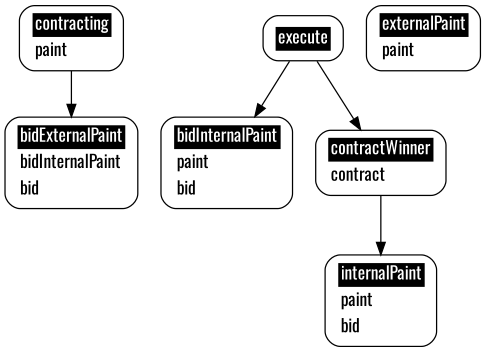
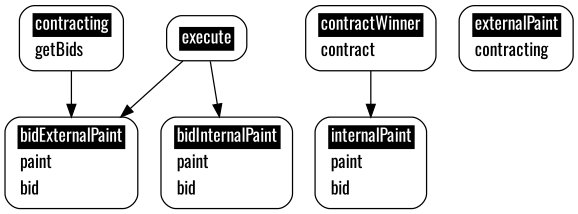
(51, 51) -> (60, 51)
(398, 51) -> (512, 51)
(335, 90) -> (157, 85)
(71, 163) -> (36, 163)
